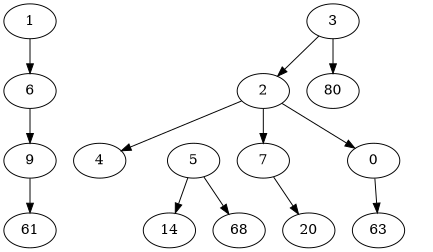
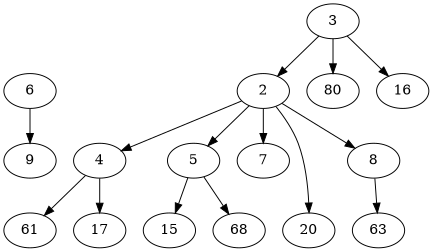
(30, 21) -> none
none -> (403, 91)
none -> (232, 122)
(374, 161) -> (374, 161)
(30, 191) -> (68, 192)
(283, 191) -> (301, 152)
none -> (100, 230)
(169, 230) -> (169, 230)
